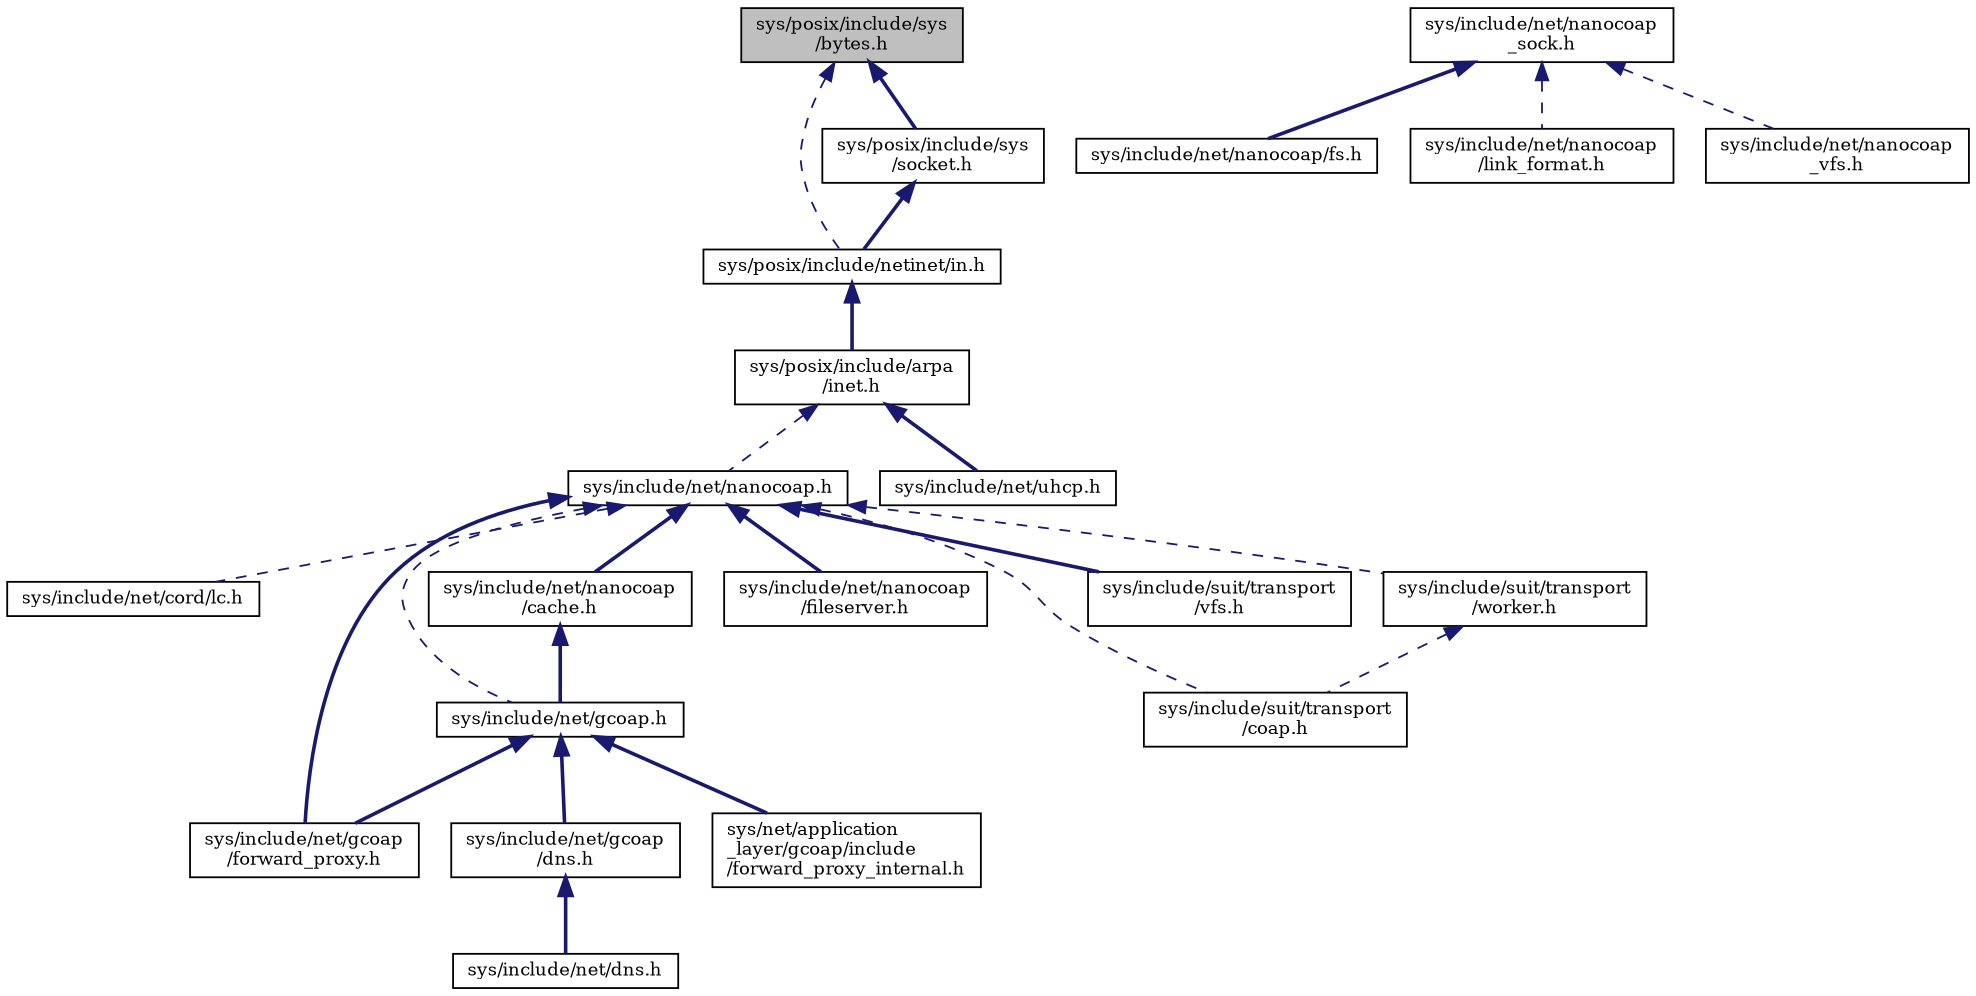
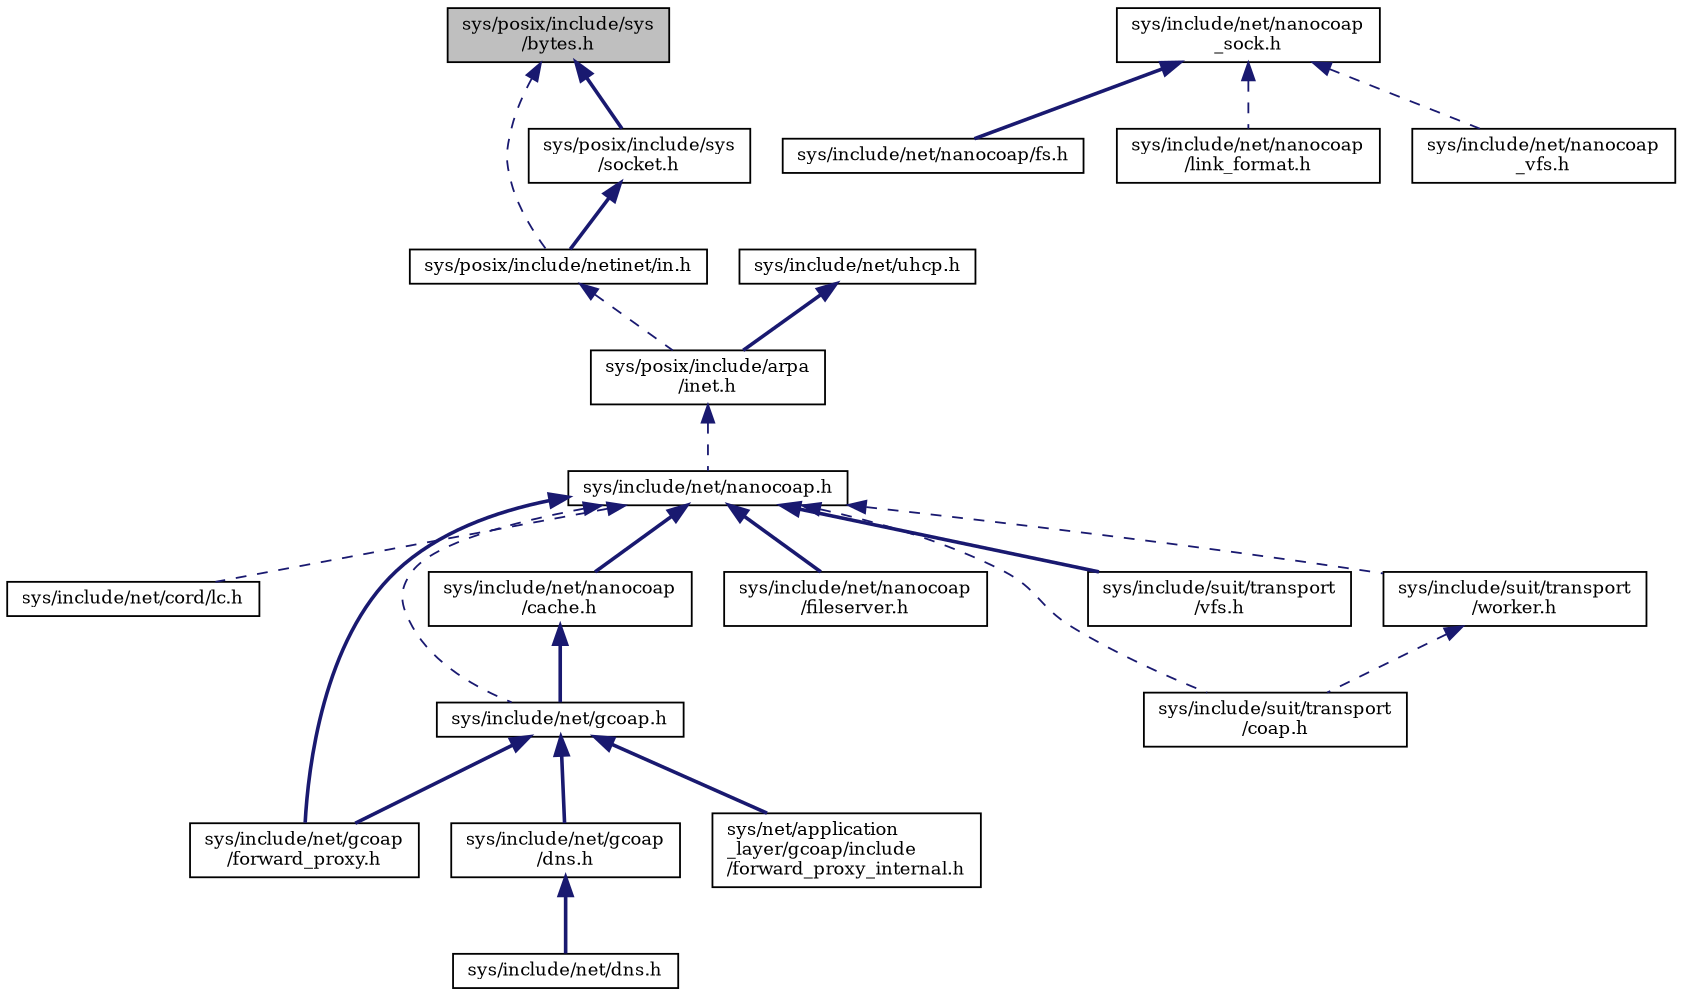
(852, 326) -> (634, 322)
(939, 443) -> (782, 322)
